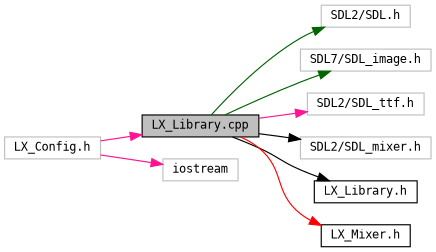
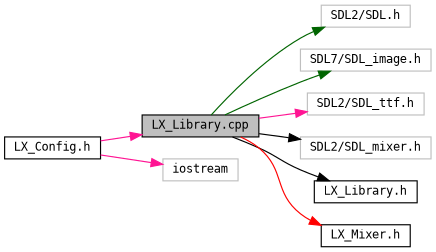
(53, 148) -> (53, 148)
